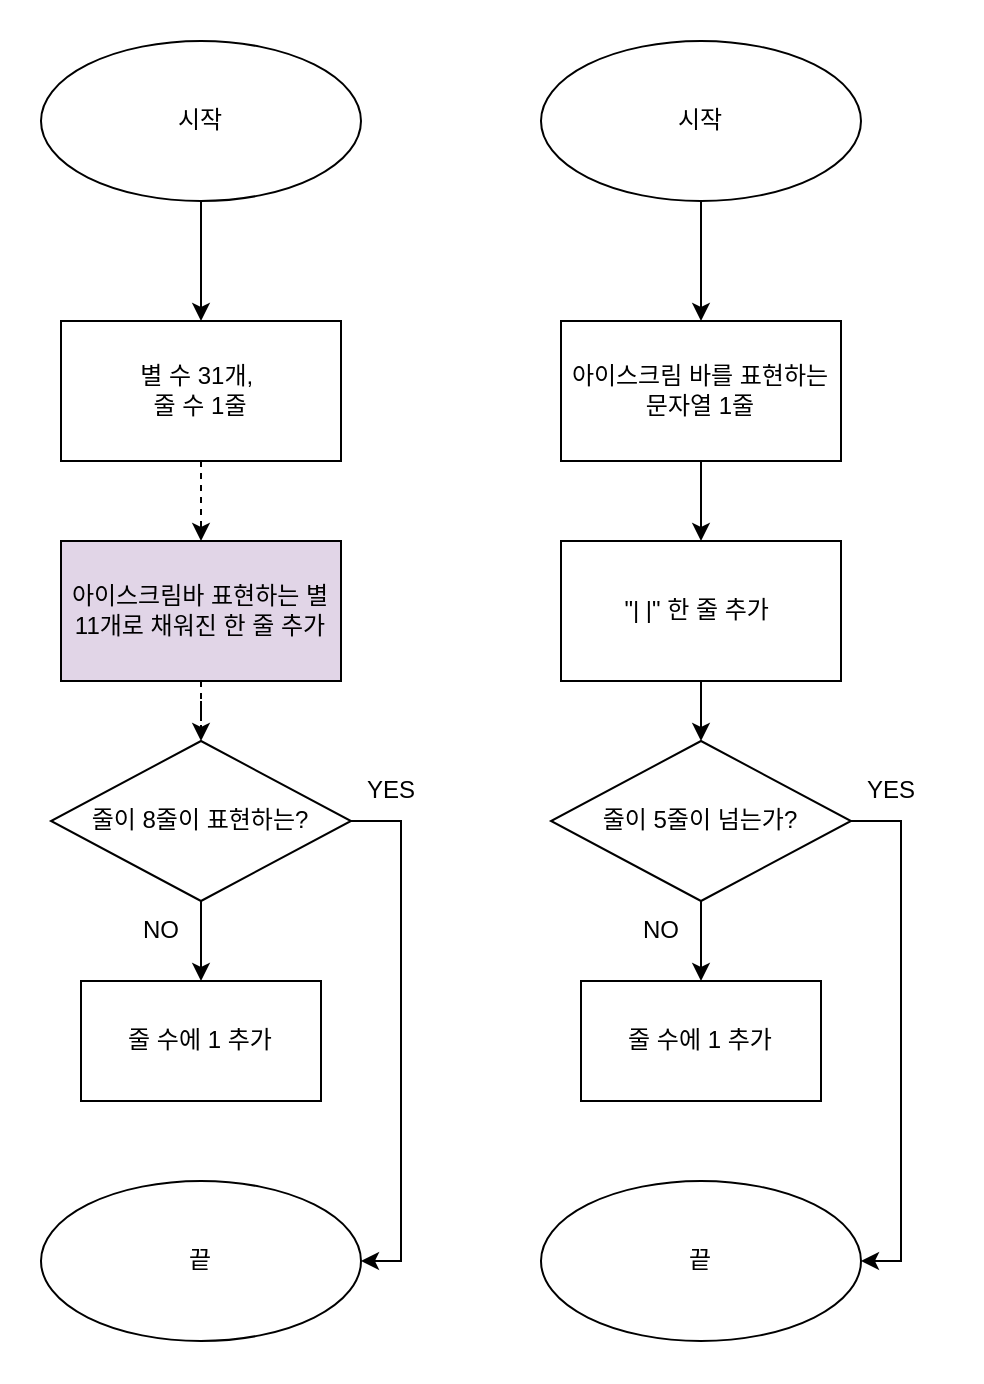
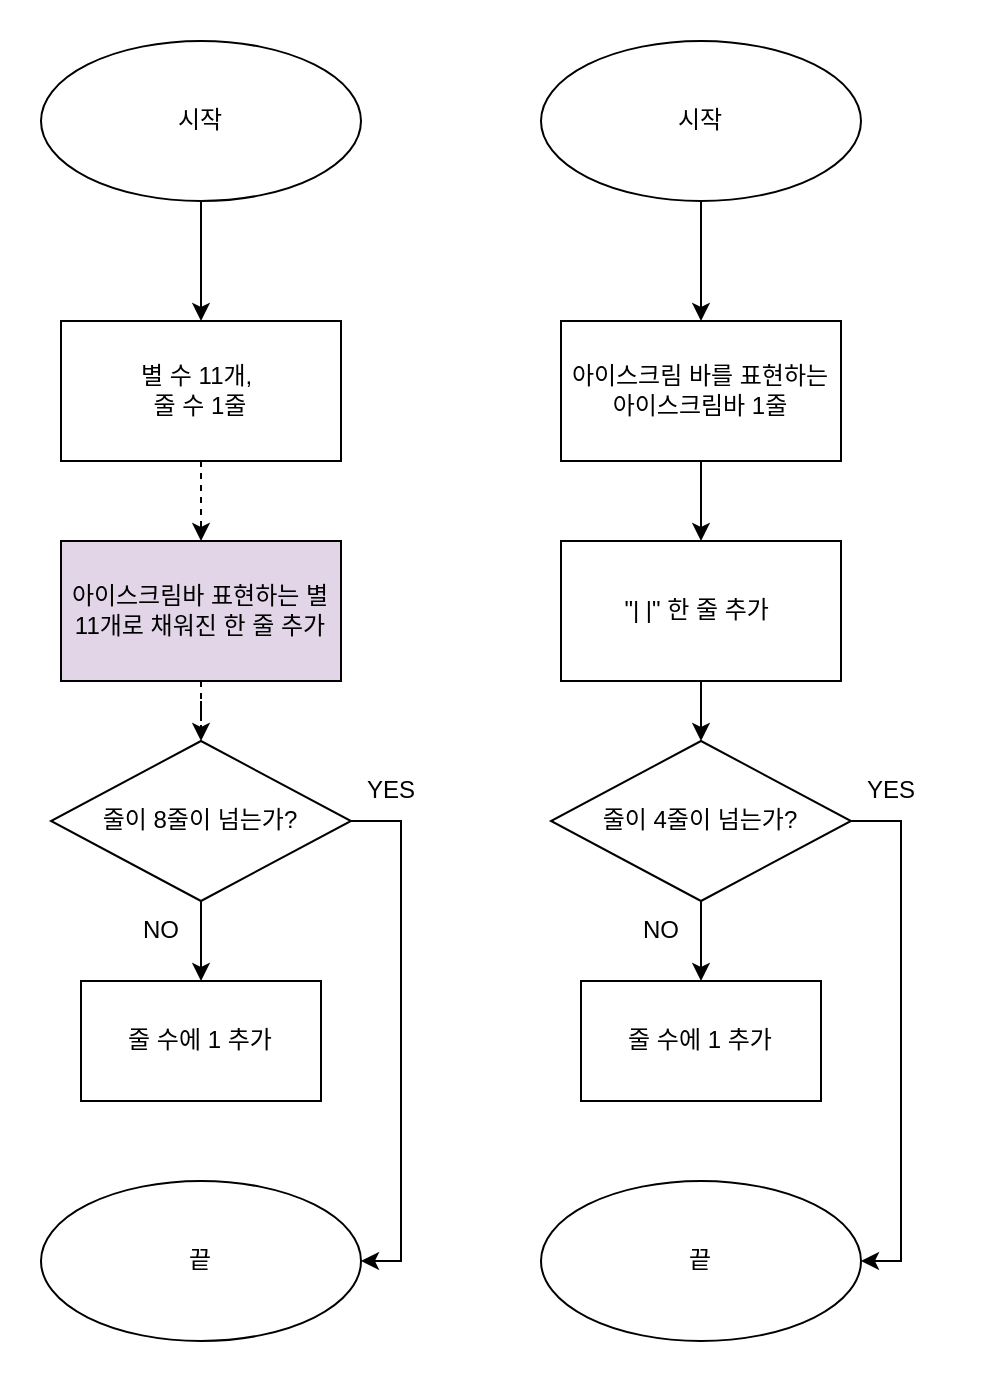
(201, 391) -> (201, 391)
(701, 391) -> (701, 391)
(201, 821) -> (201, 821)
(701, 821) -> (701, 821)
